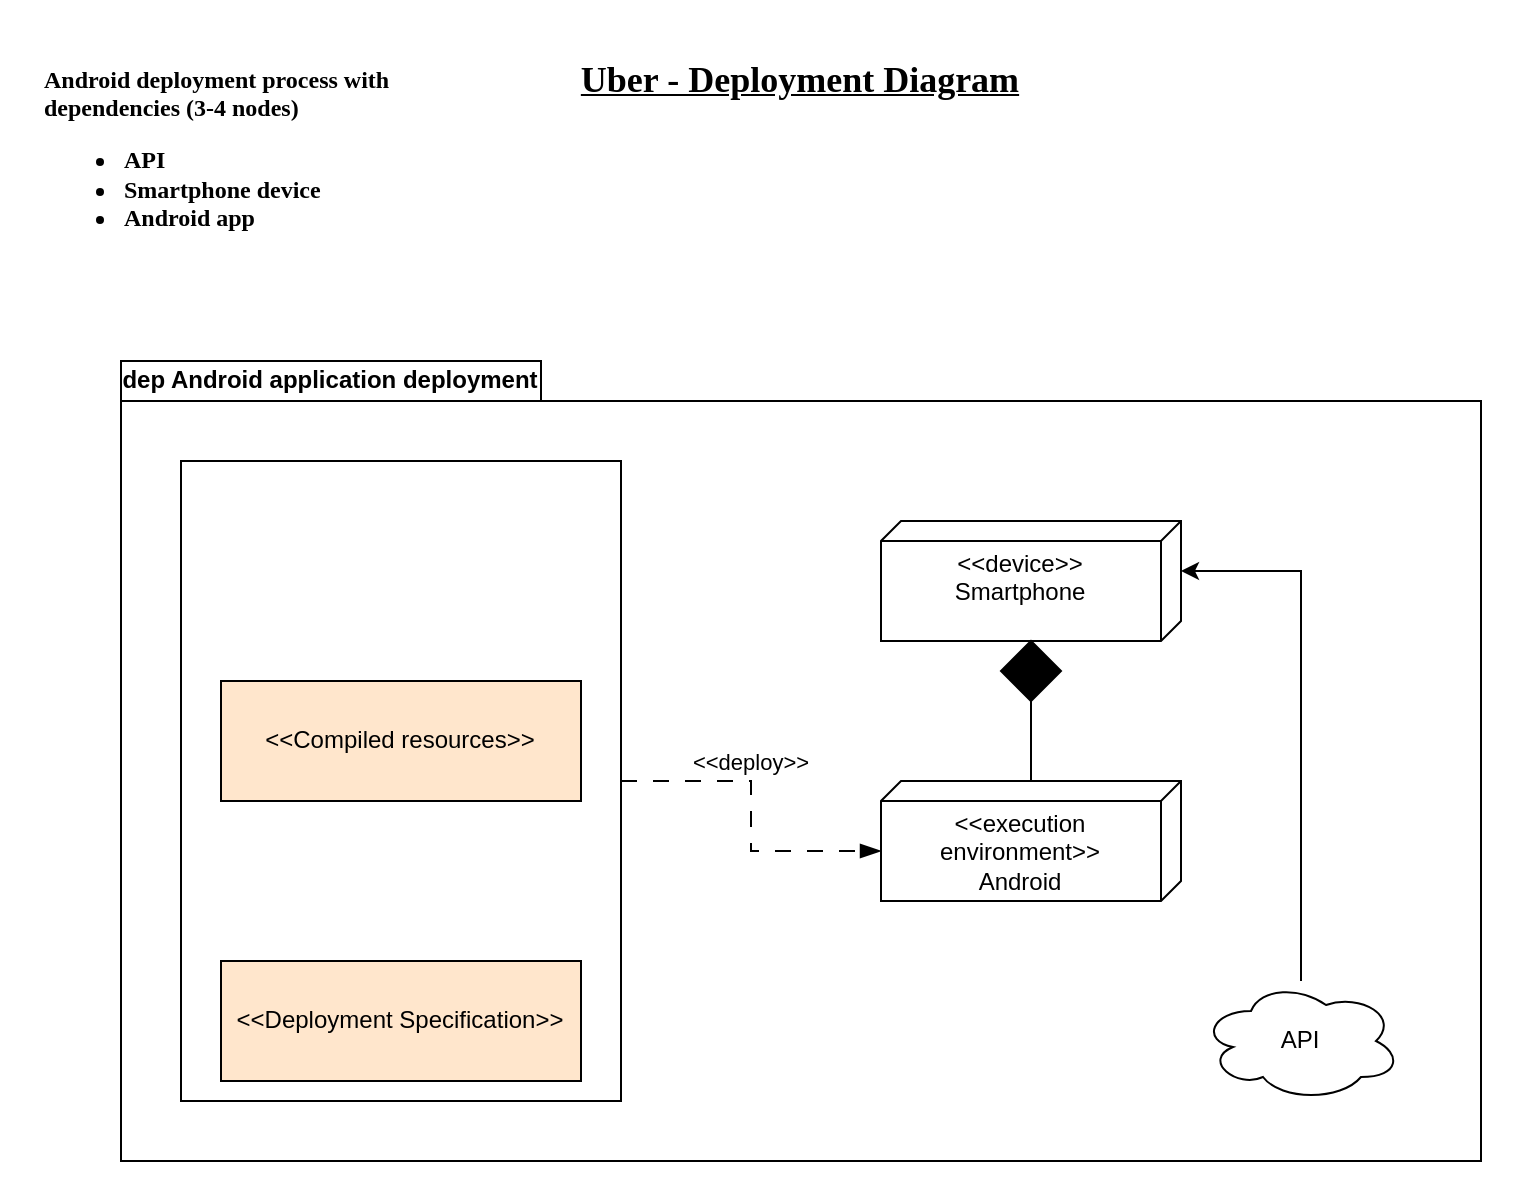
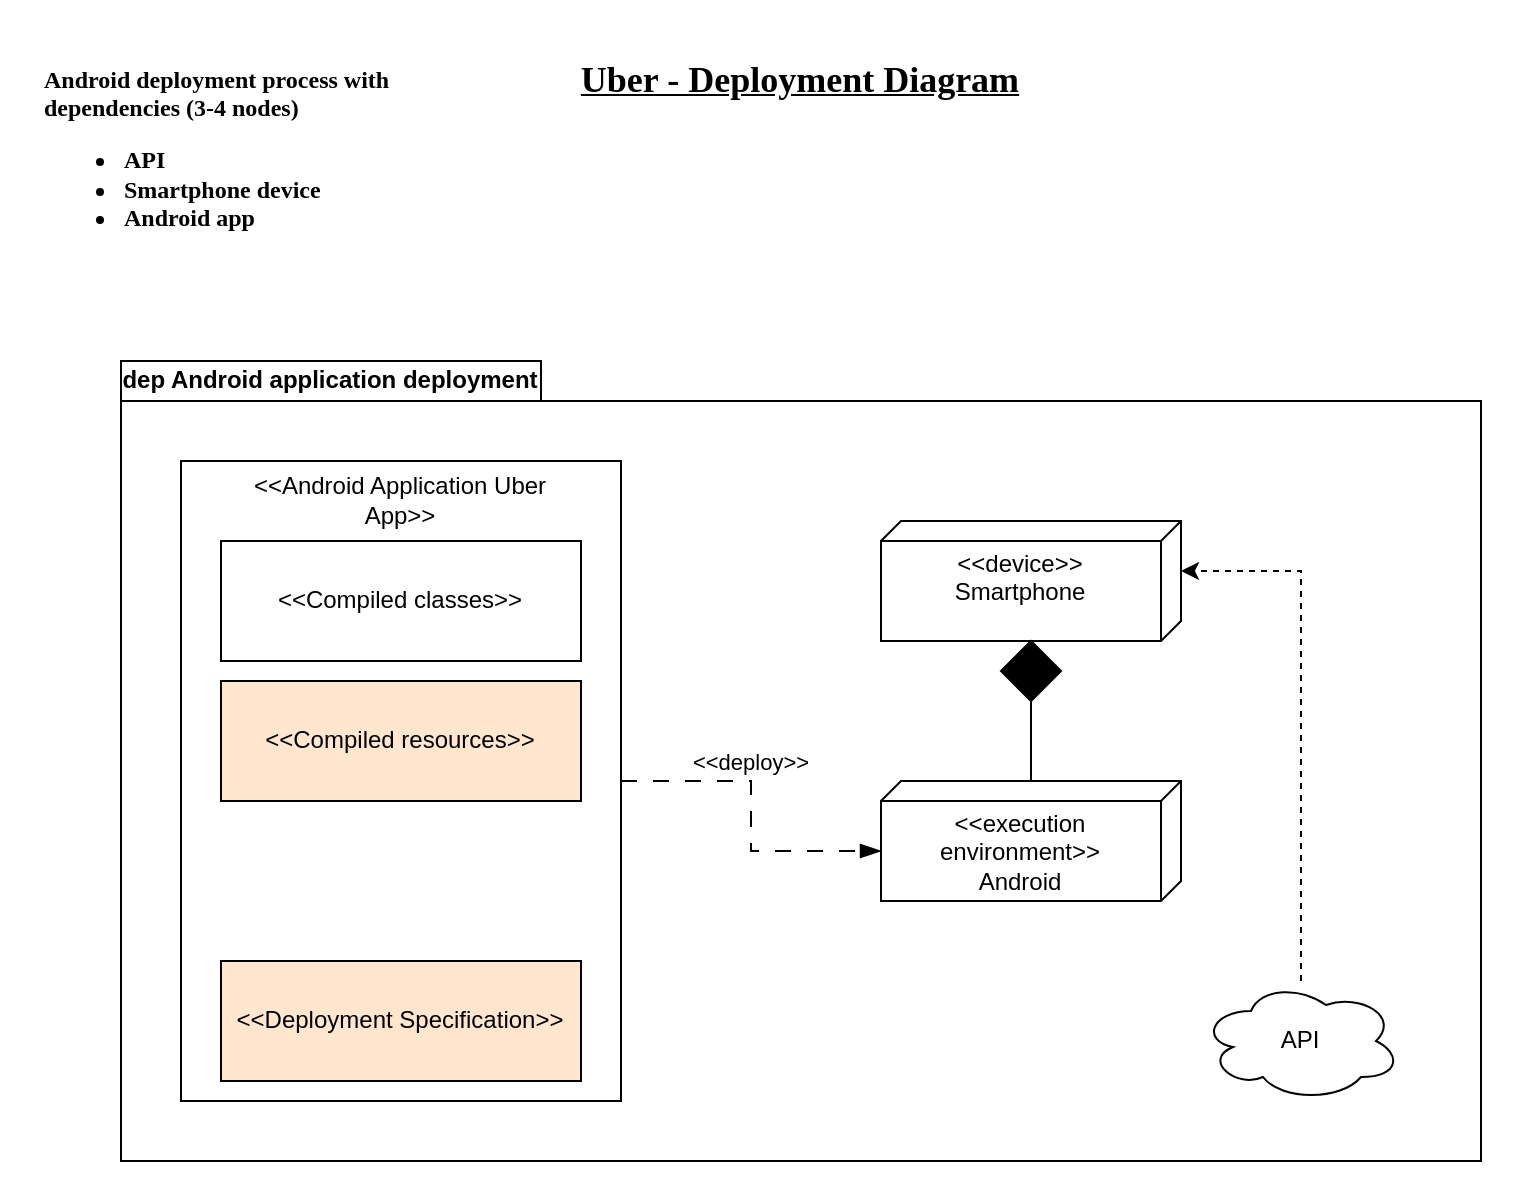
none -> (401, 501)
none -> (401, 601)
(1301, 720) -> (1301, 720)
